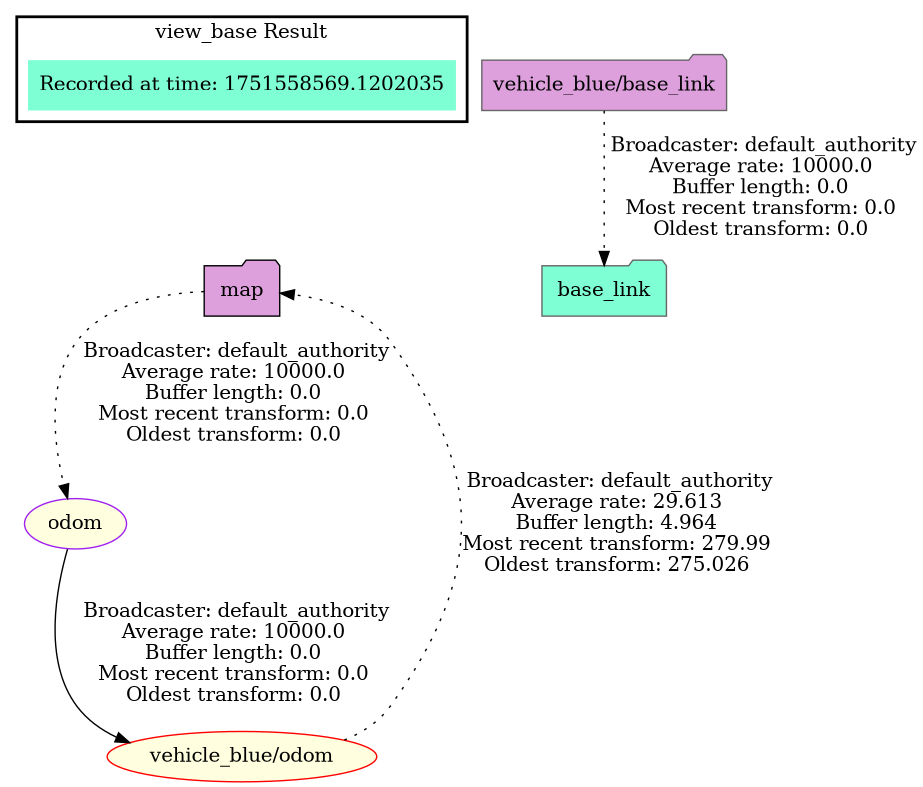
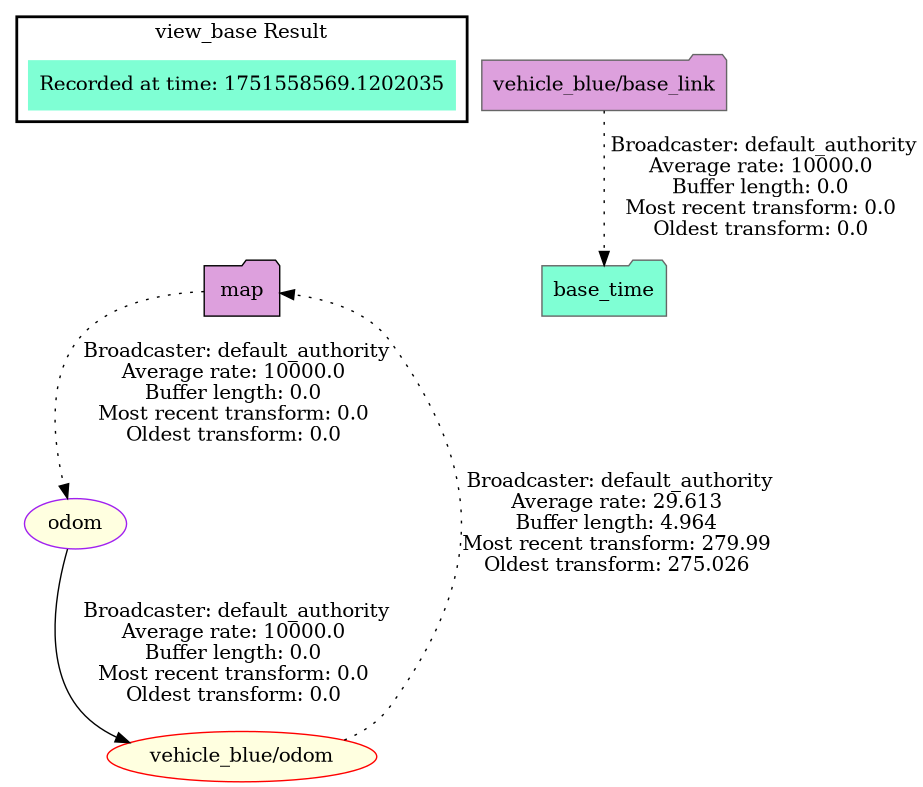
(604, 291) -> (604, 291)
